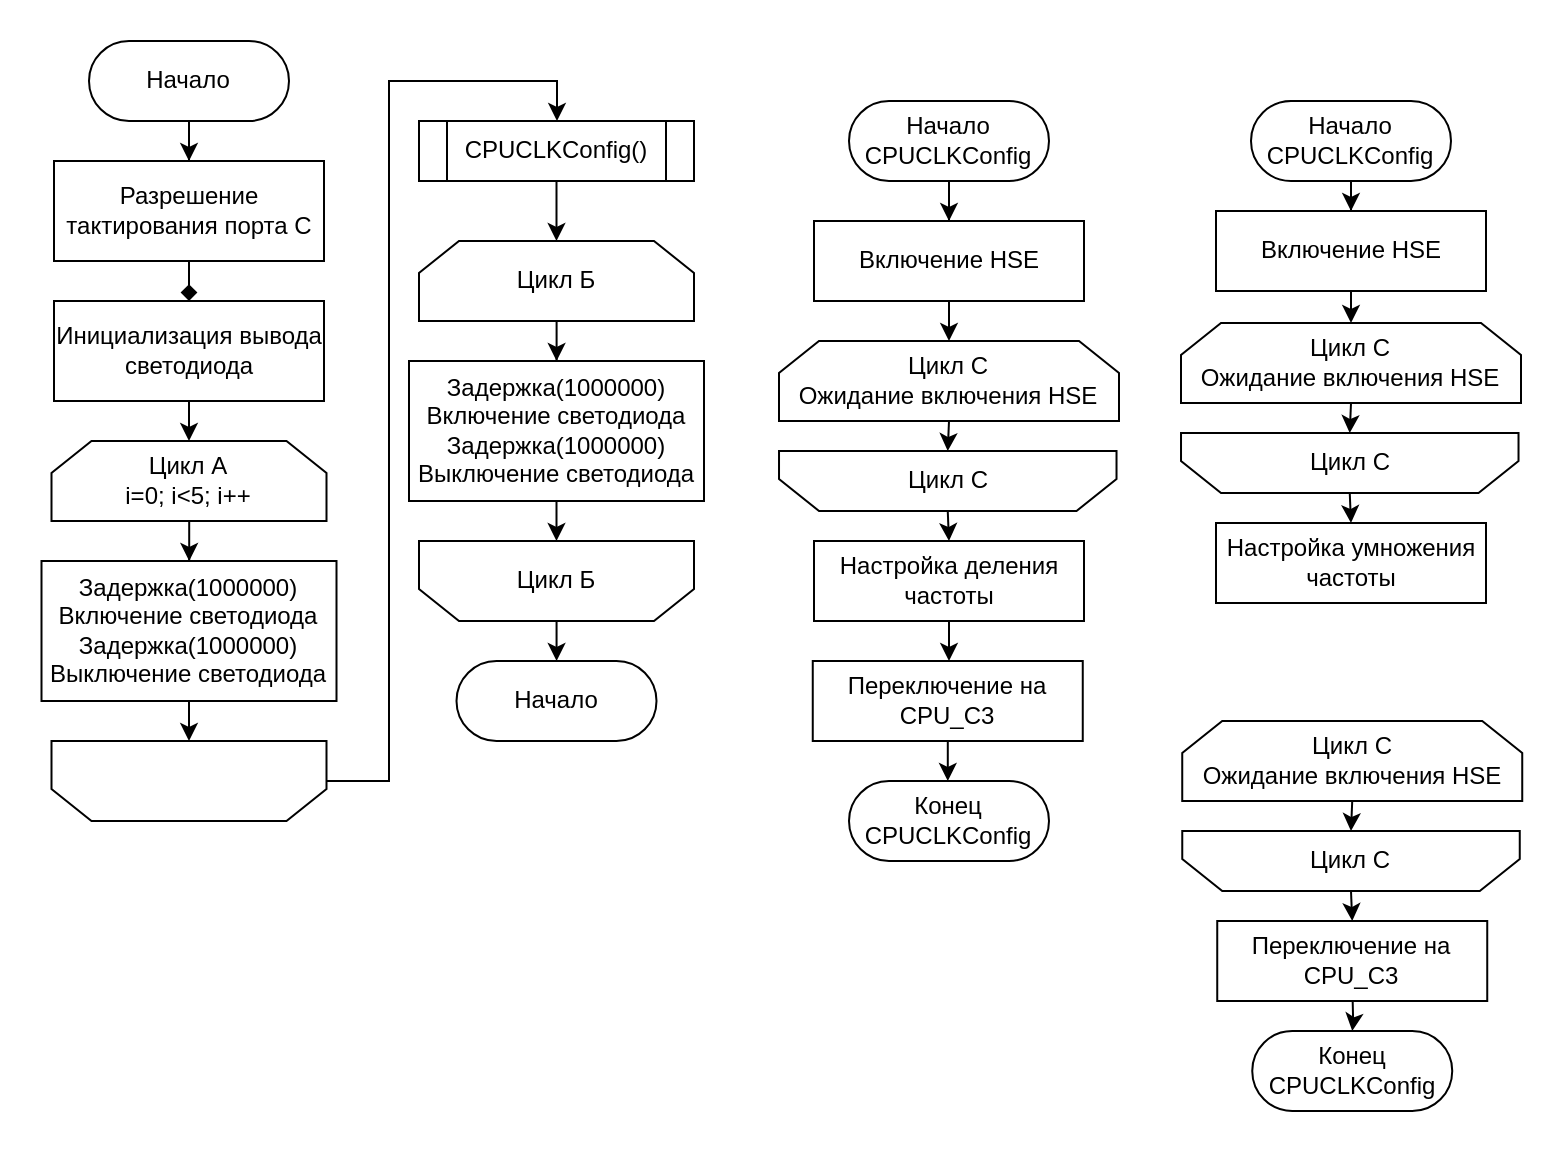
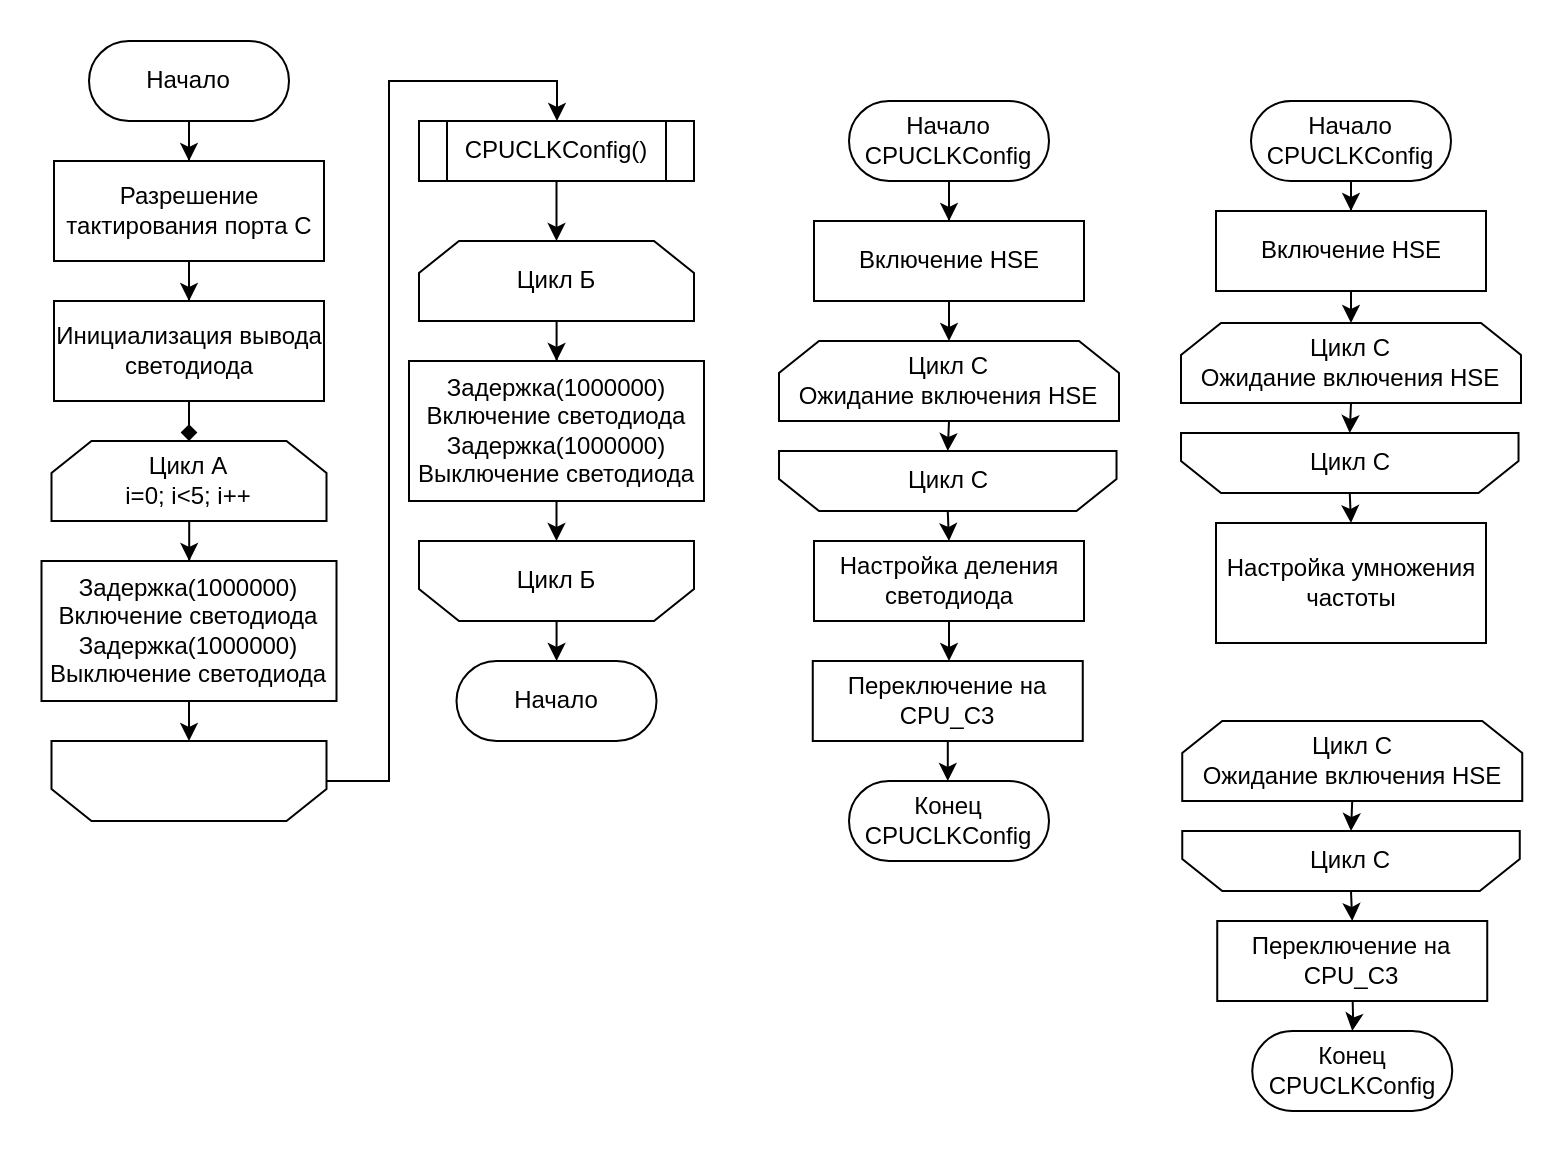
(189, 285) -> (189, 286)
(189, 426) -> (189, 425)
(1351, 563) -> (1351, 583)
(950, 581) -> (950, 581)
